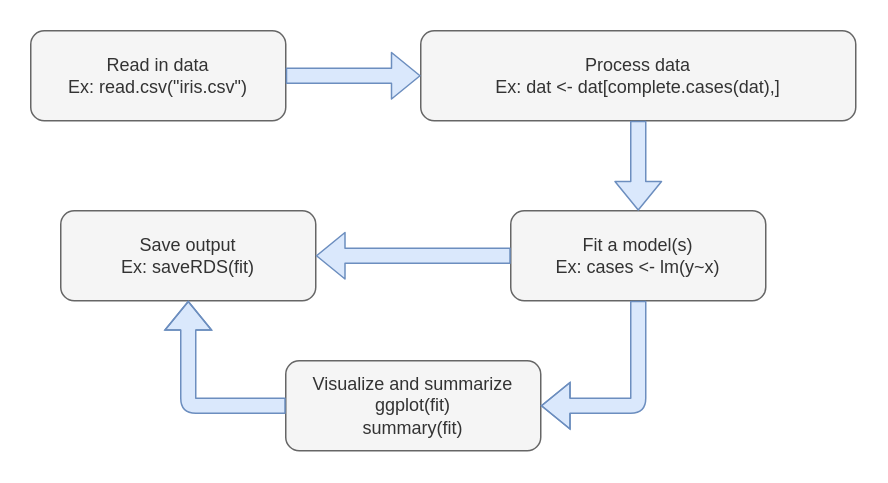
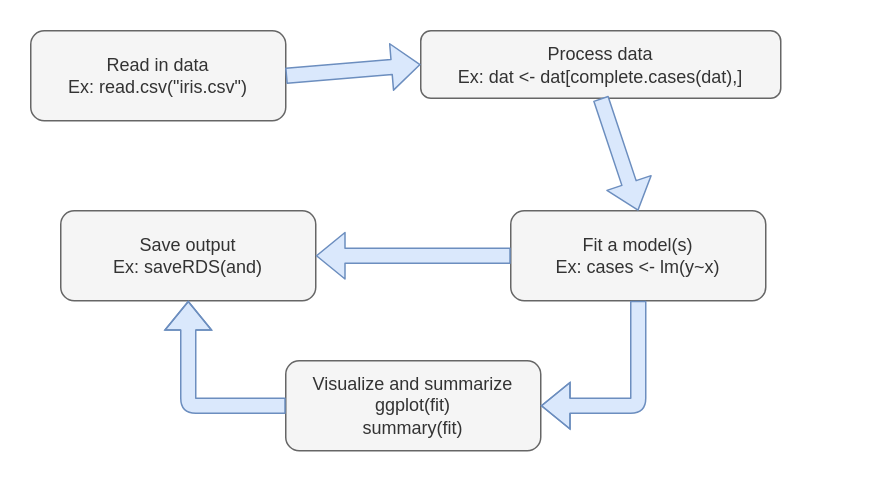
(638, 76) -> (601, 65)
(188, 256) -> (188, 256)
